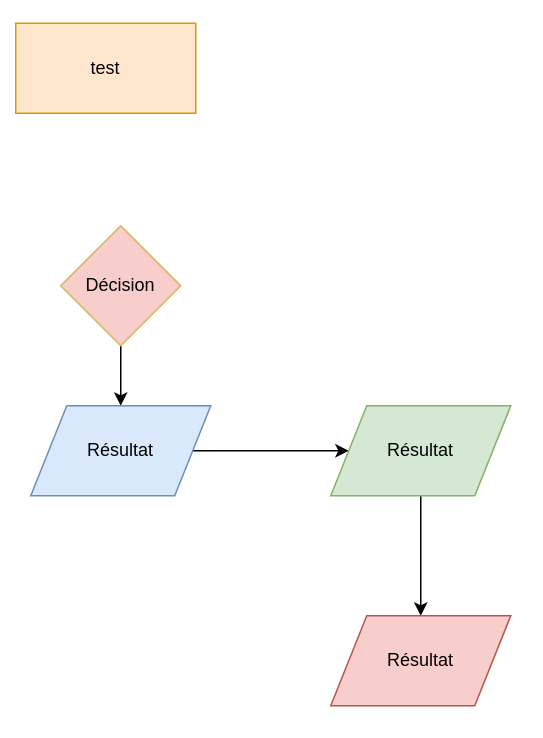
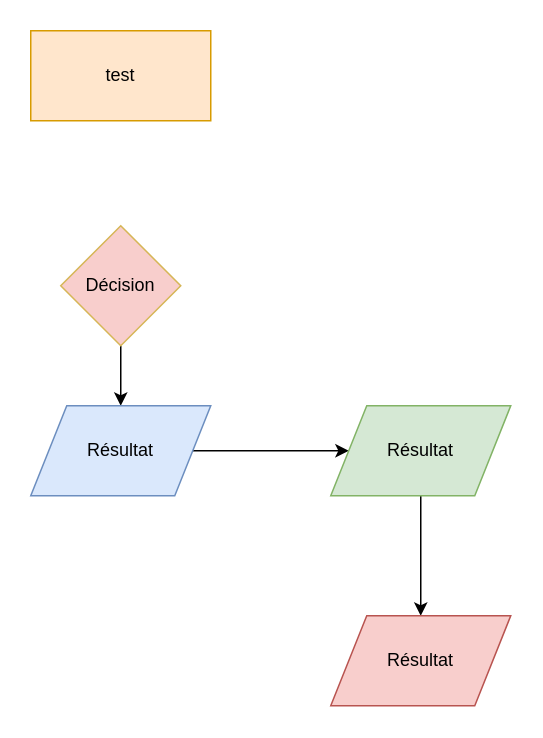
(106, 68) -> (121, 76)
